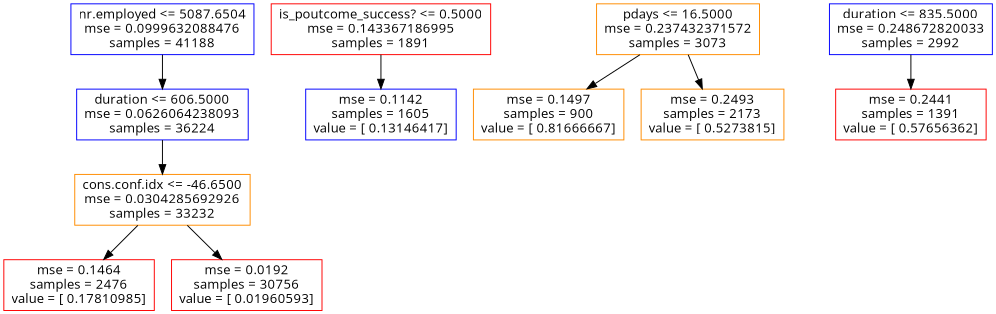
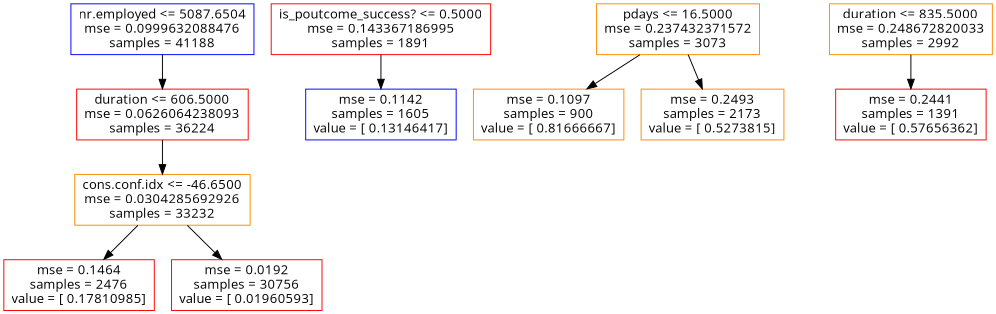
(911, 29) -> (911, 29)
(162, 115) -> (162, 115)
(549, 115) -> (549, 115)
